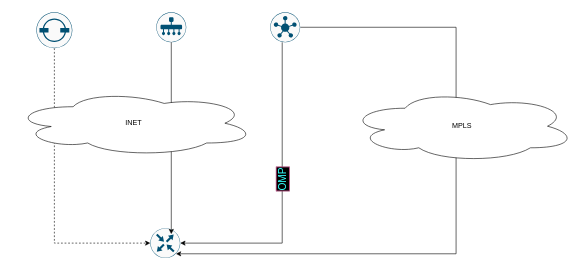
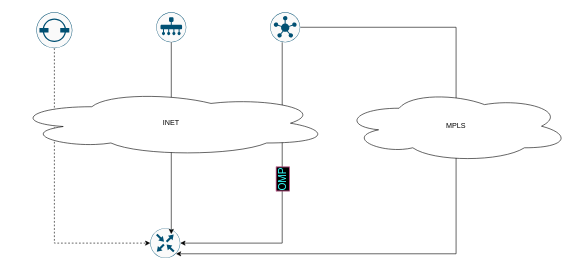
(134, 123) -> (171, 123)
(462, 126) -> (456, 126)
